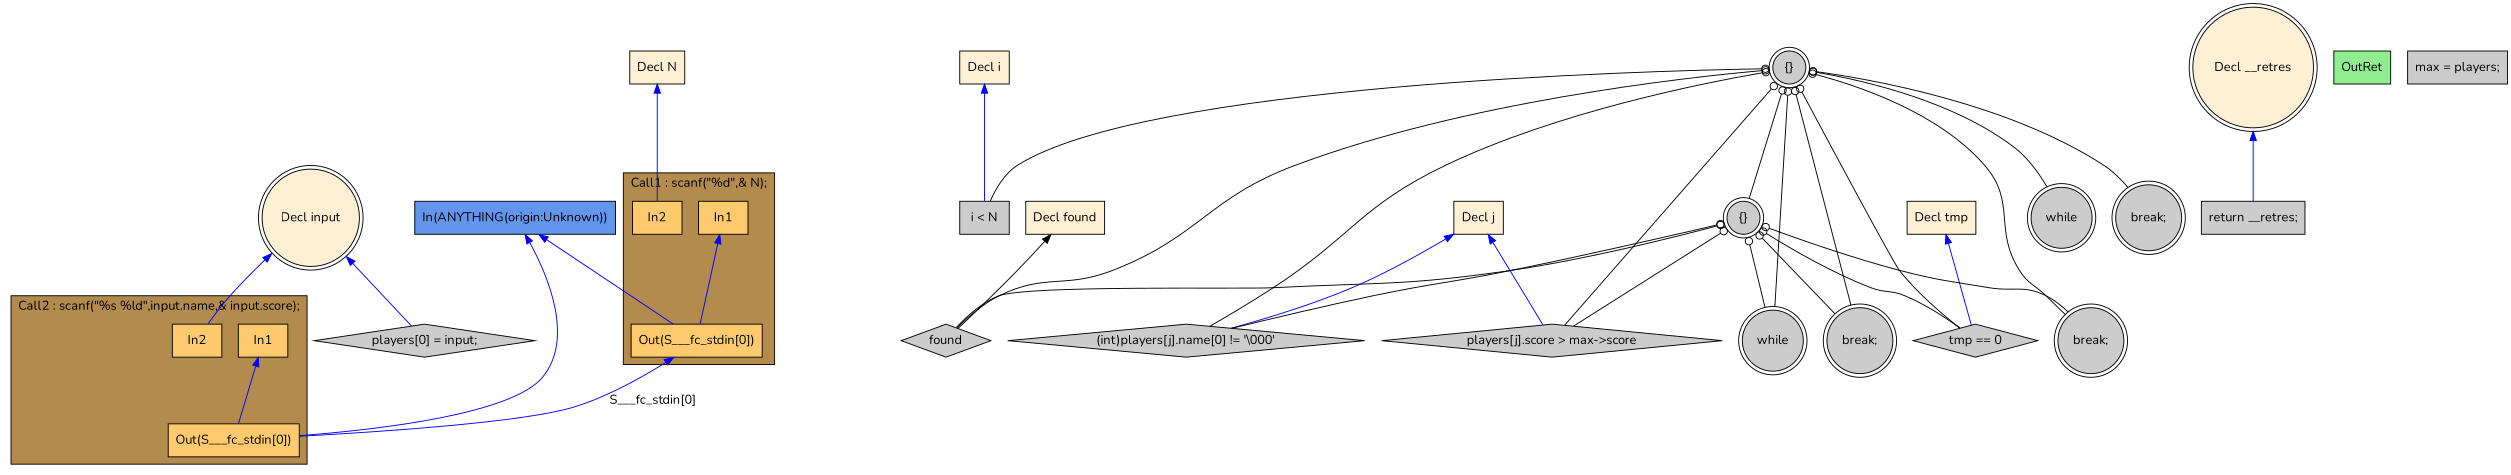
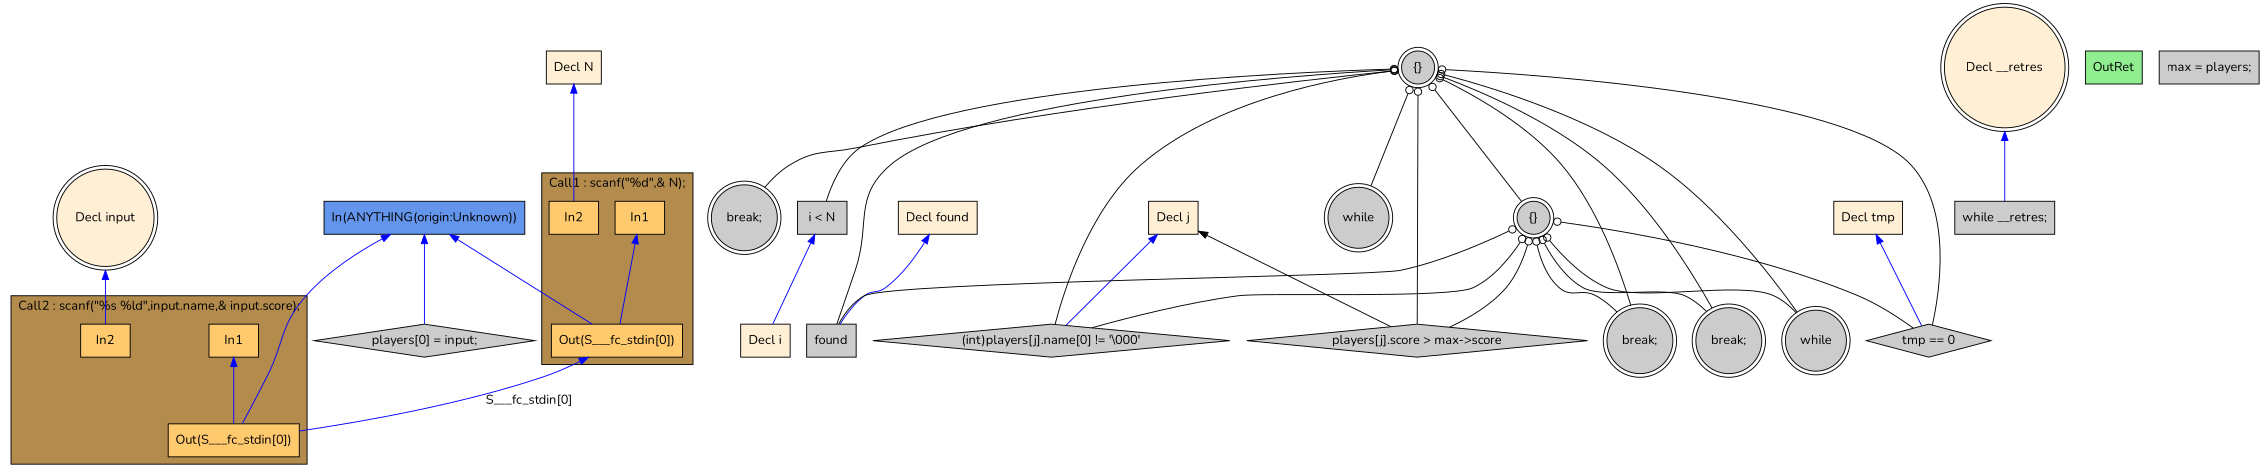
(984, 147) -> (792, 284)
(2253, 218) -> (2005, 218)
(1518, 284) -> (1299, 281)
(1002, 286) -> (888, 286)
(382, 295) -> (424, 284)
(946, 341) -> (831, 341)
